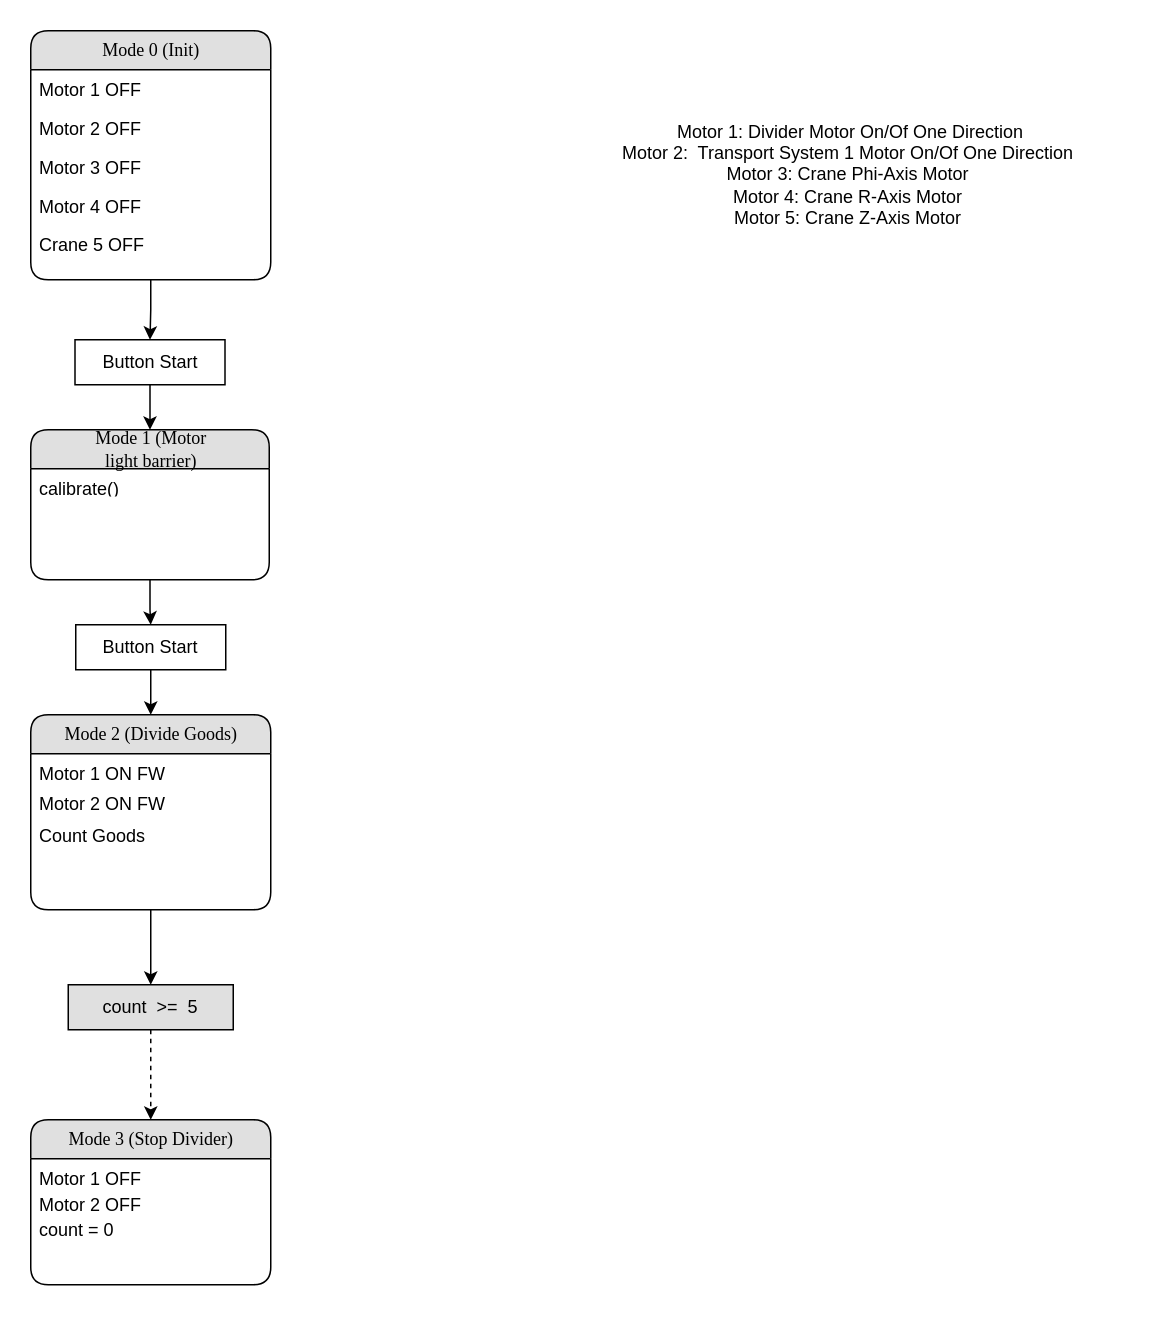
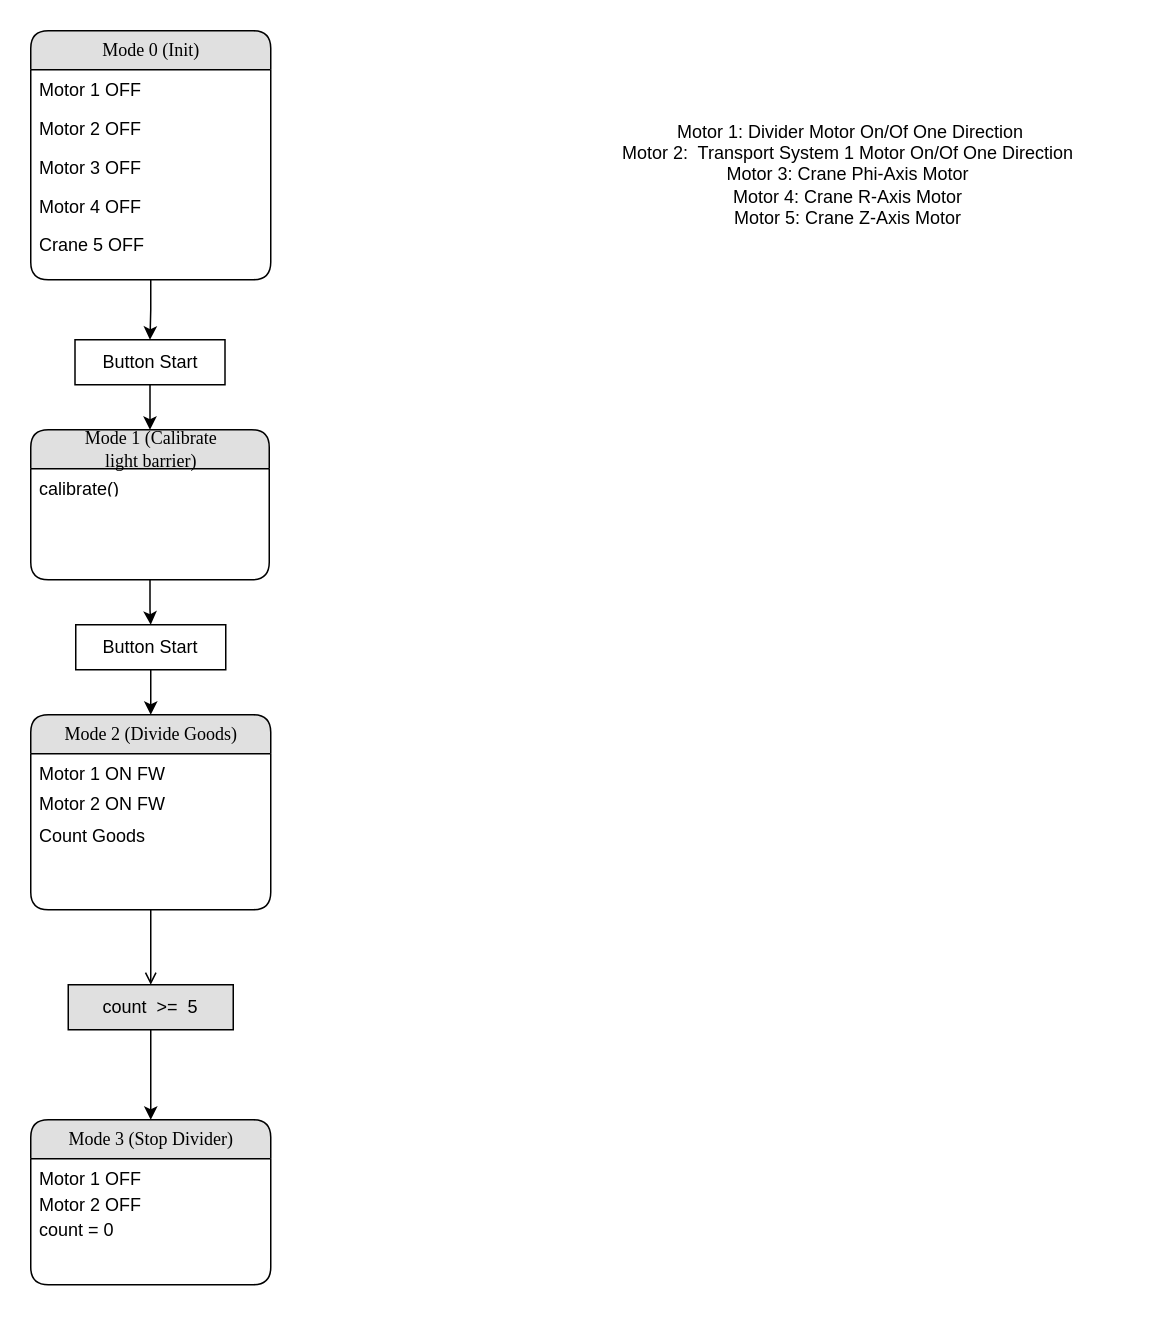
(152, 449) -> (152, 449)
(151, 973) -> (151, 975)
(151, 1071) -> (151, 1071)
